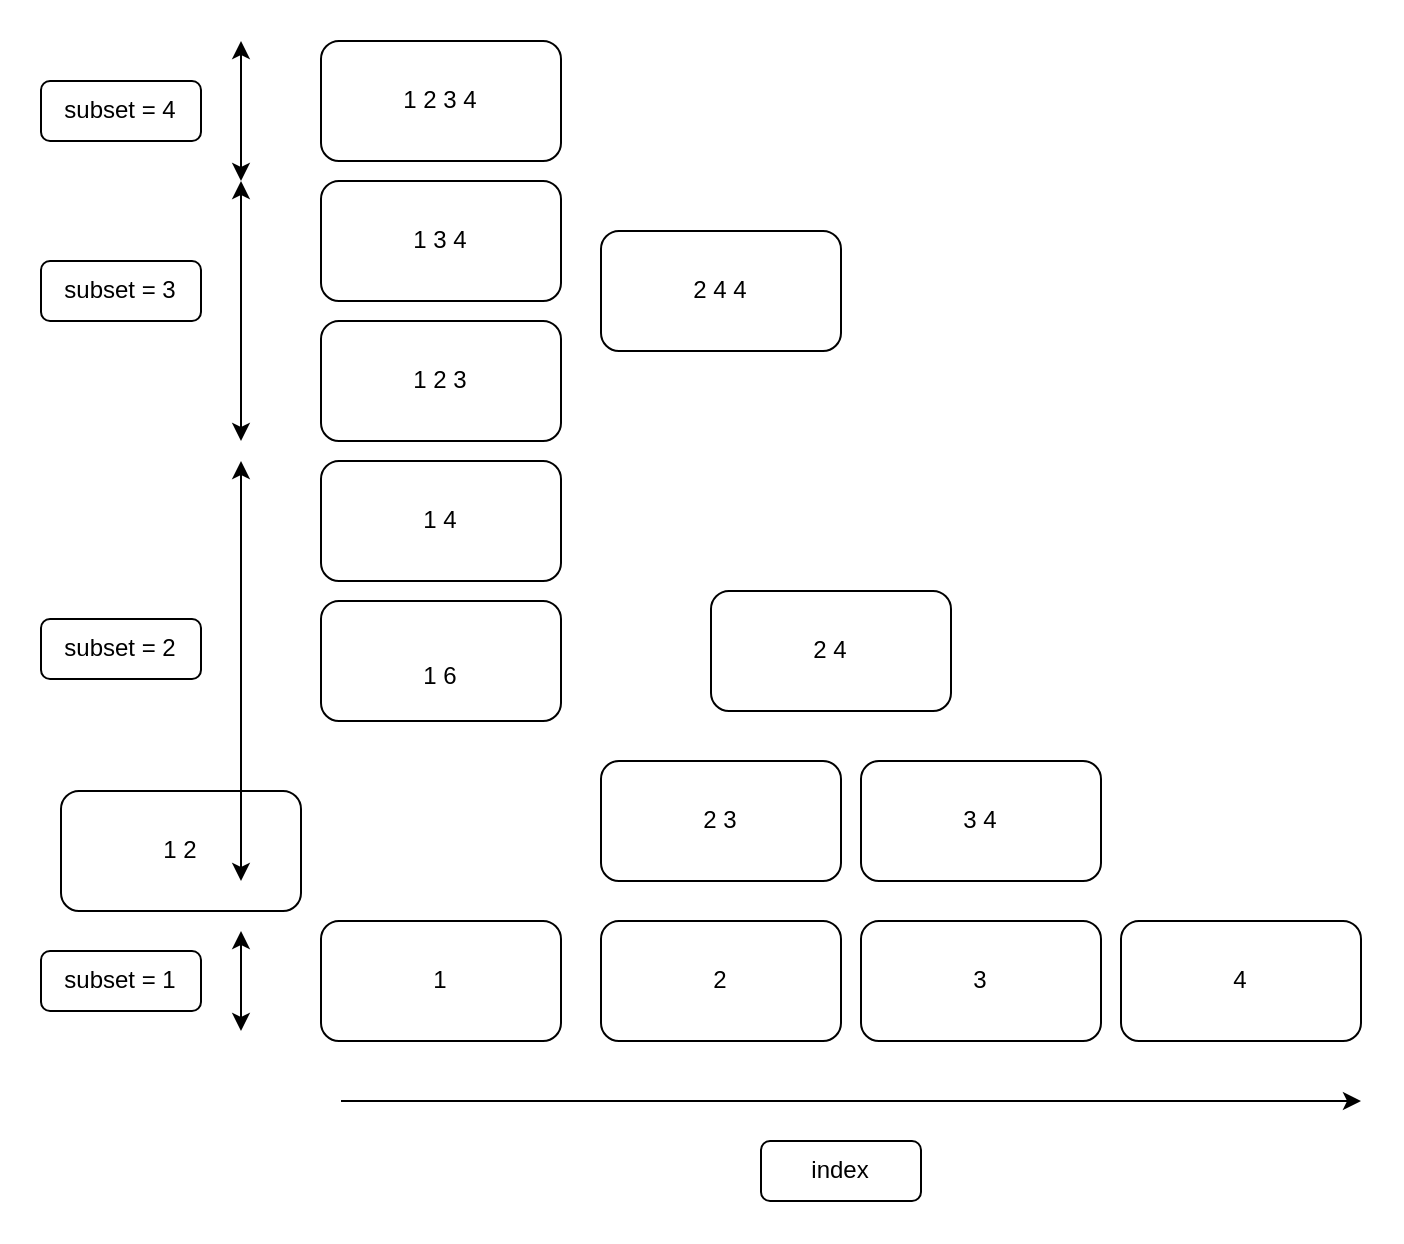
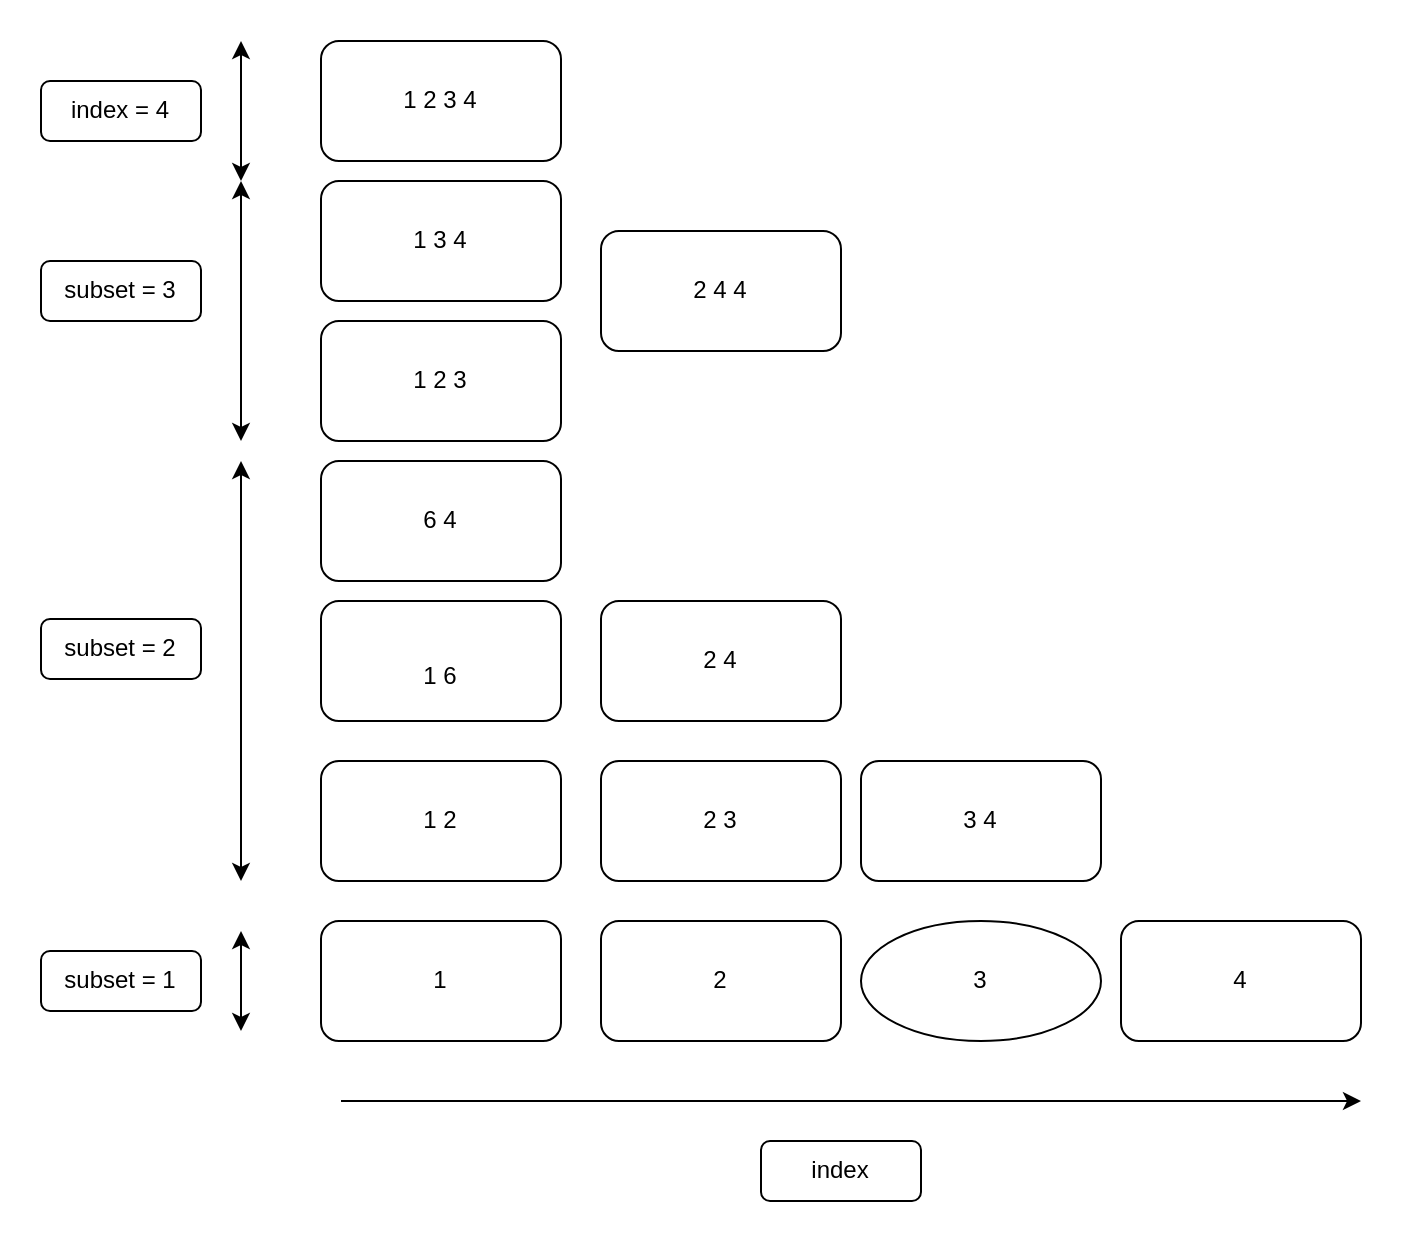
(121, 111) -> (121, 111)
(441, 521) -> (441, 521)
(831, 651) -> (721, 661)
(181, 851) -> (441, 821)
(981, 981) -> (981, 981)
